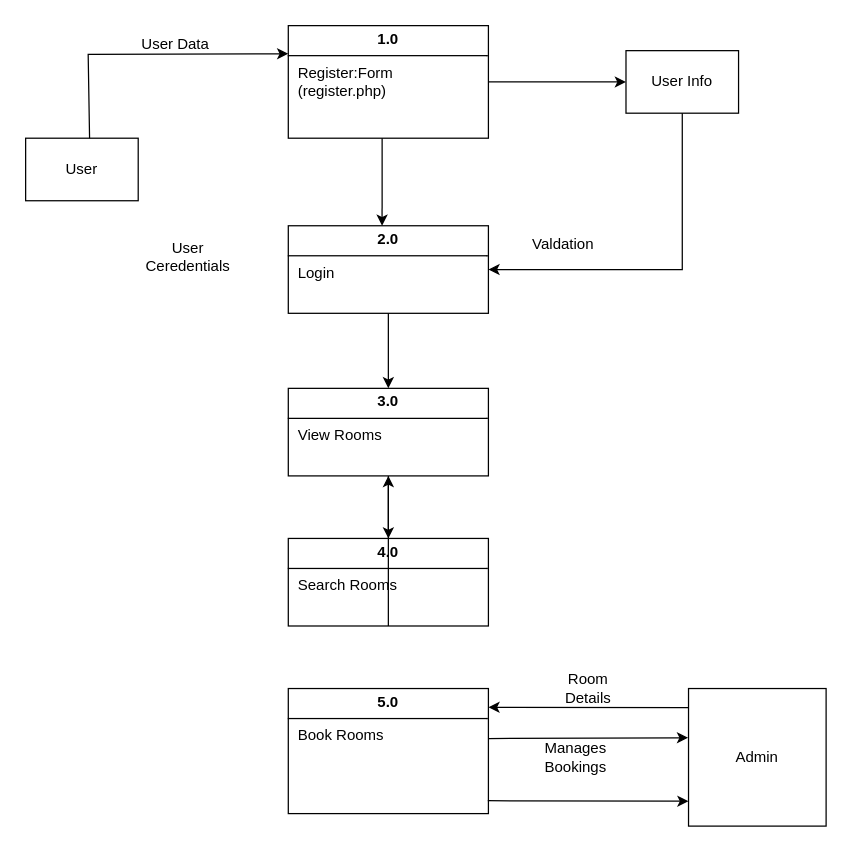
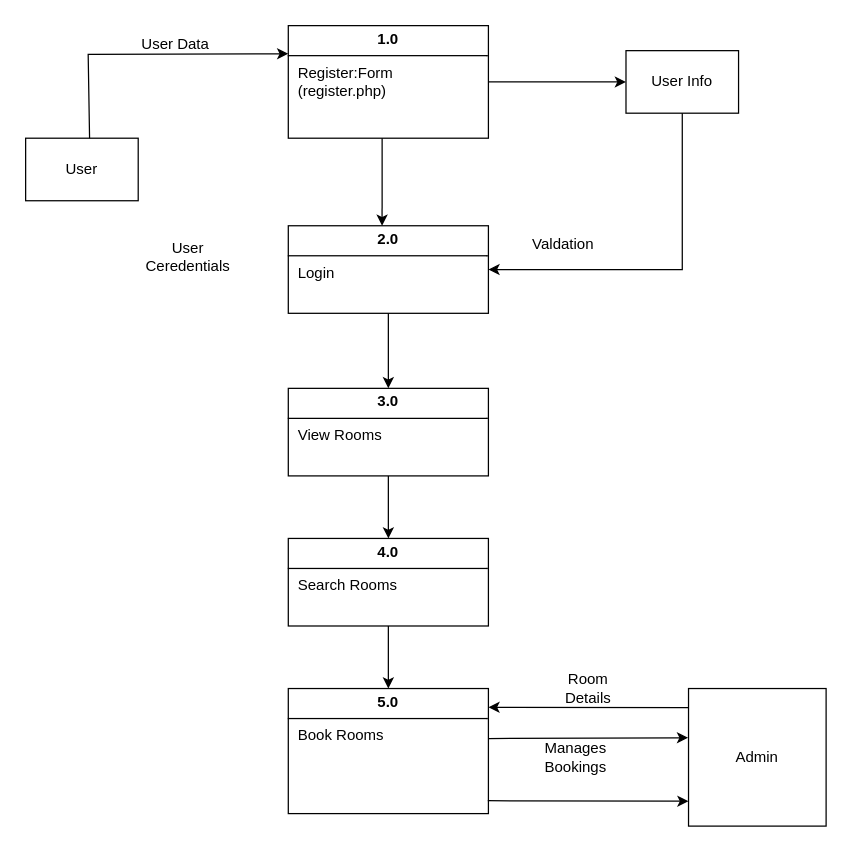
(388, 582) -> (388, 653)
